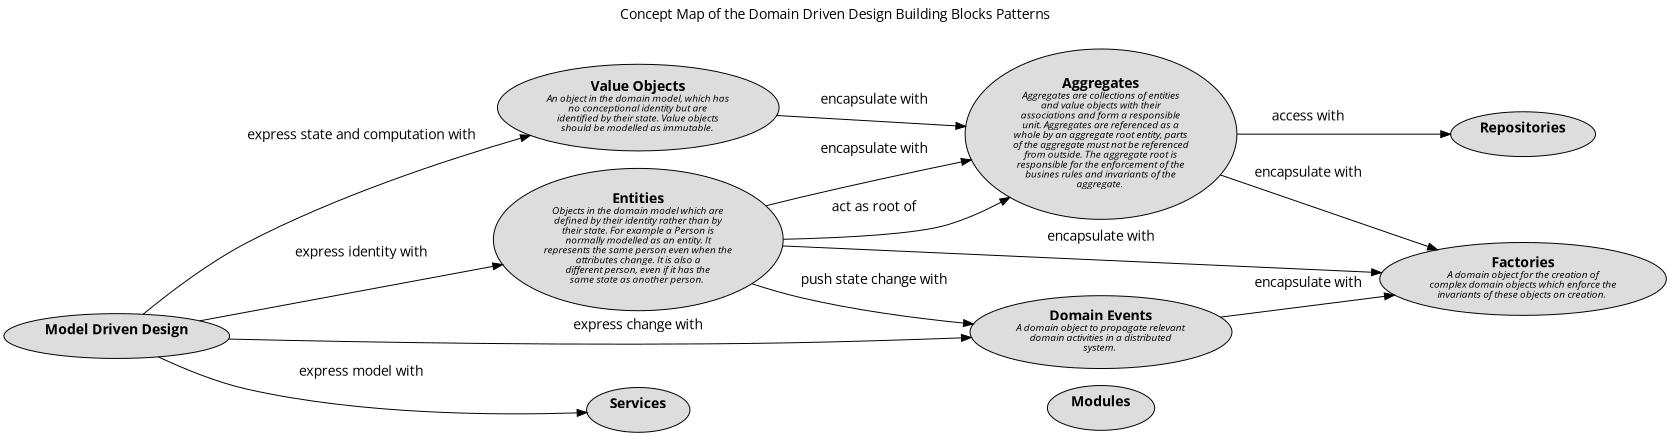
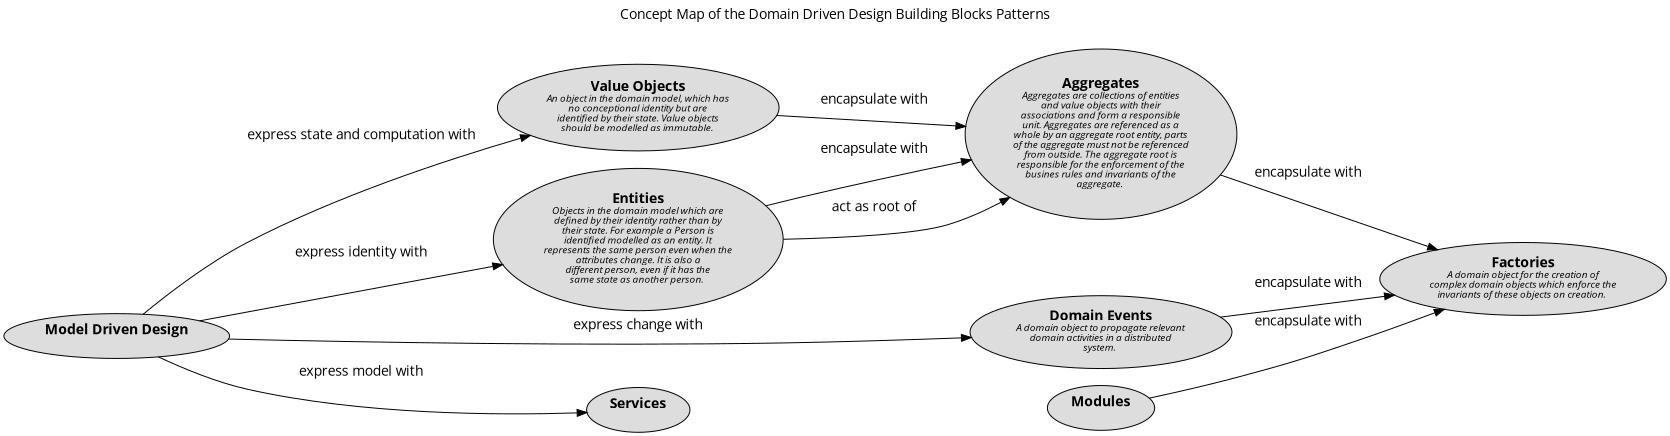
(1523, 134) -> none
(638, 241) -> (638, 241)
(1077, 259) -> (1294, 361)
(857, 309) -> none
